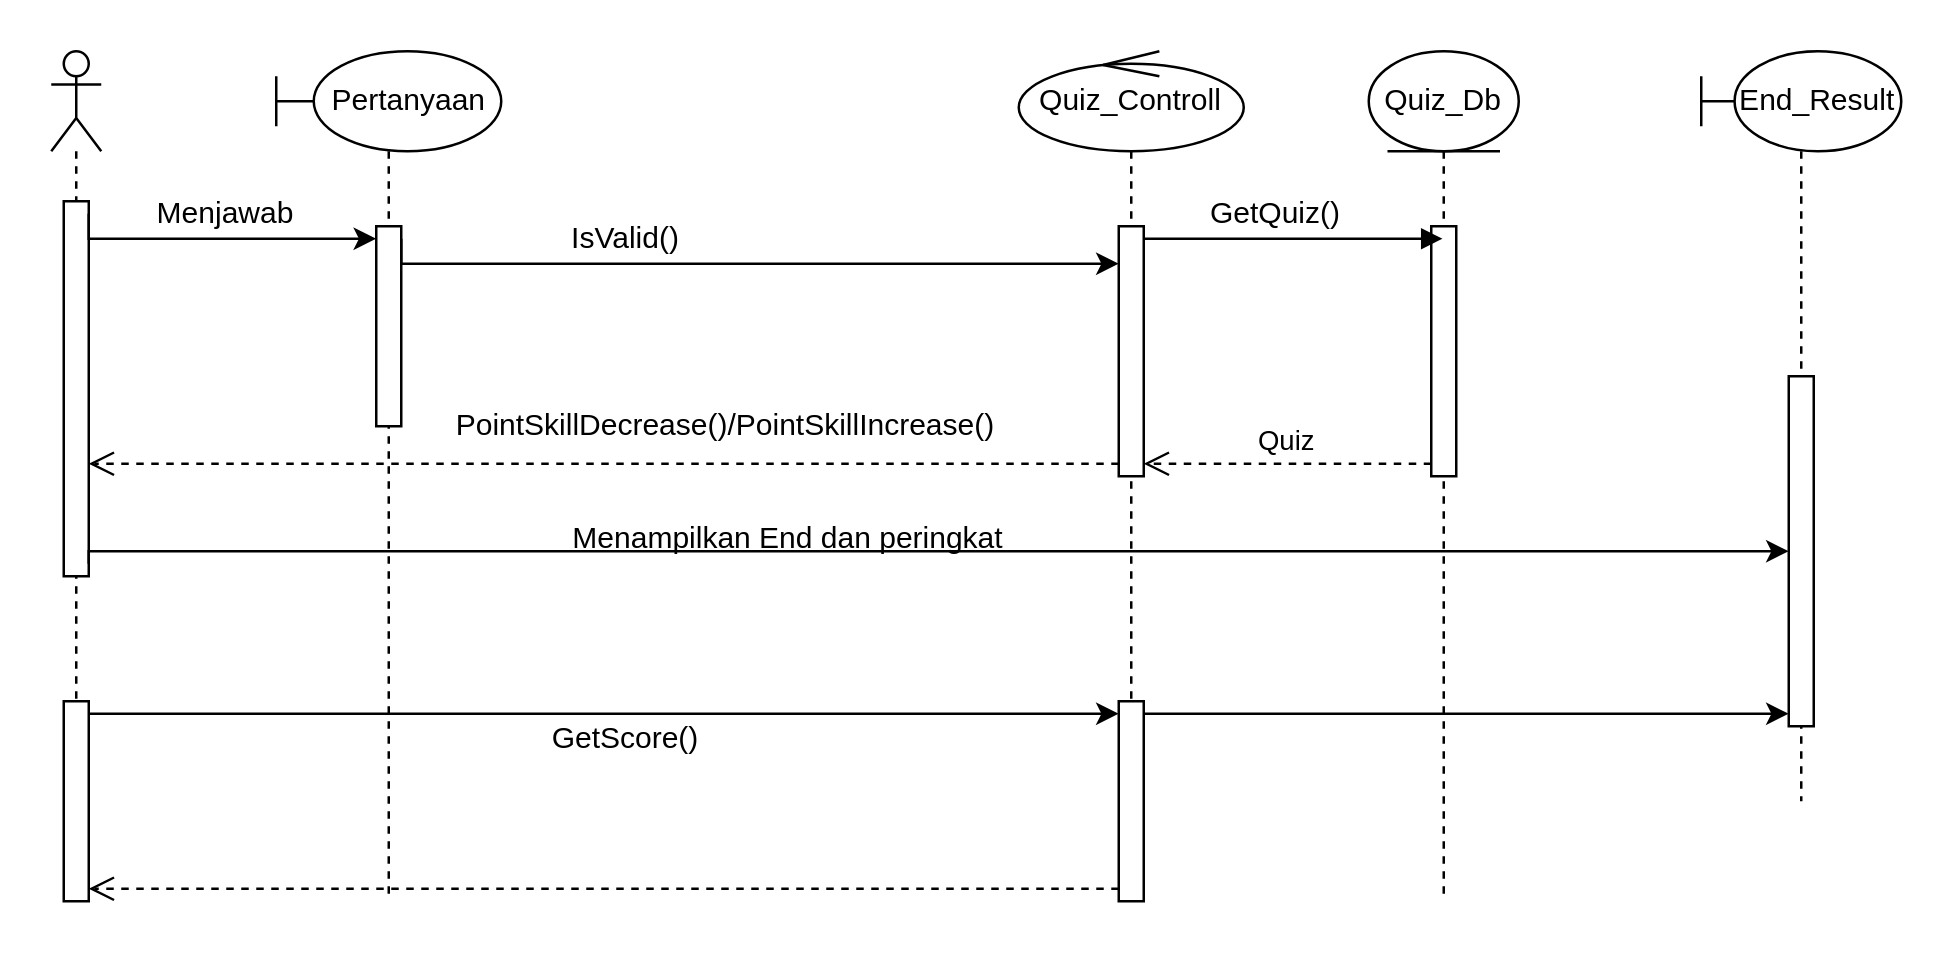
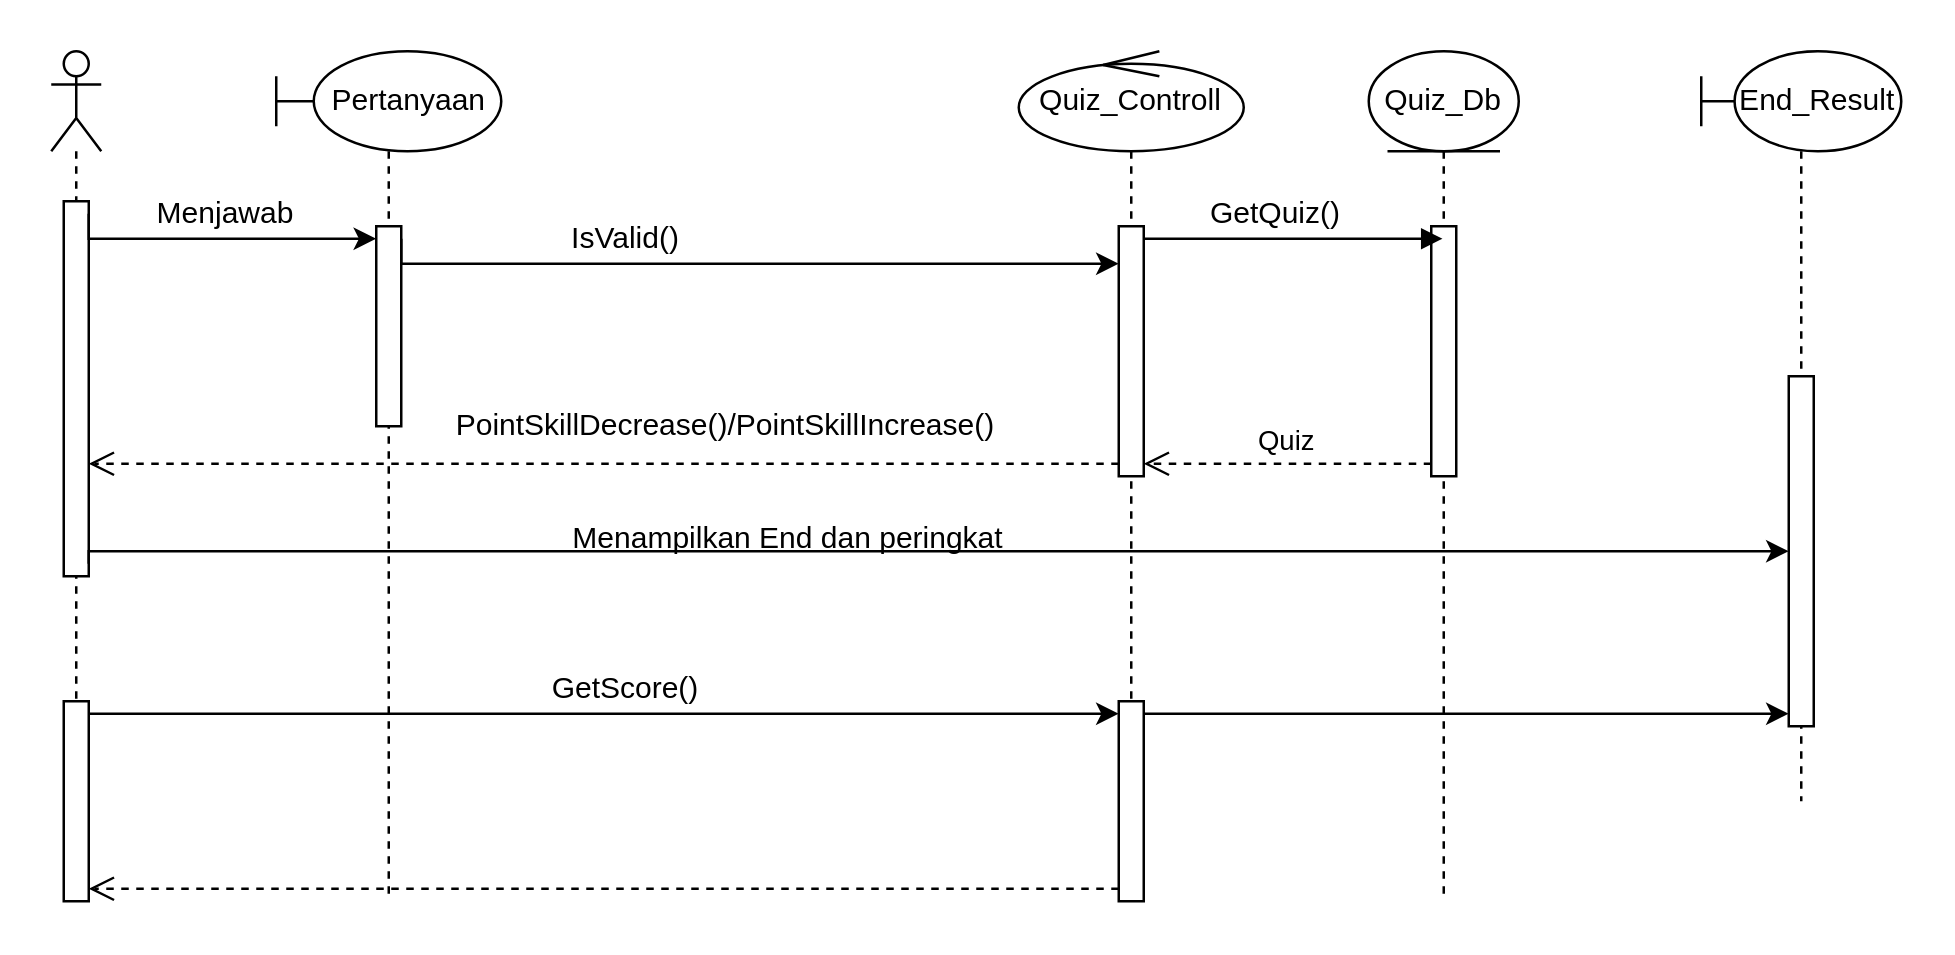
(626, 739) -> (626, 689)
